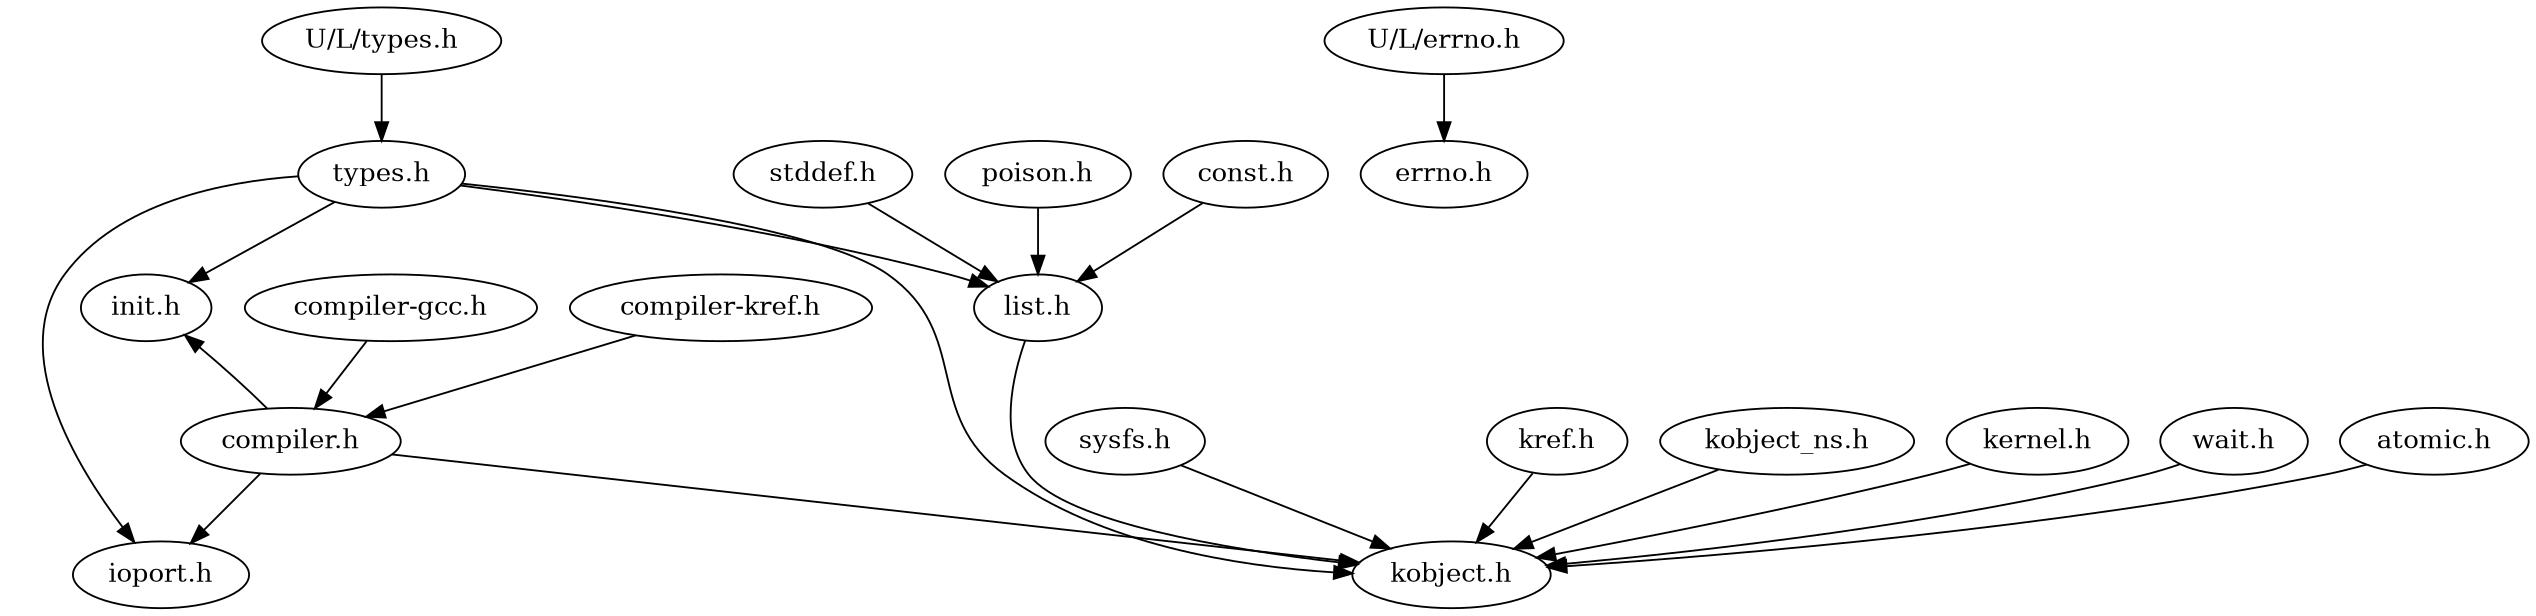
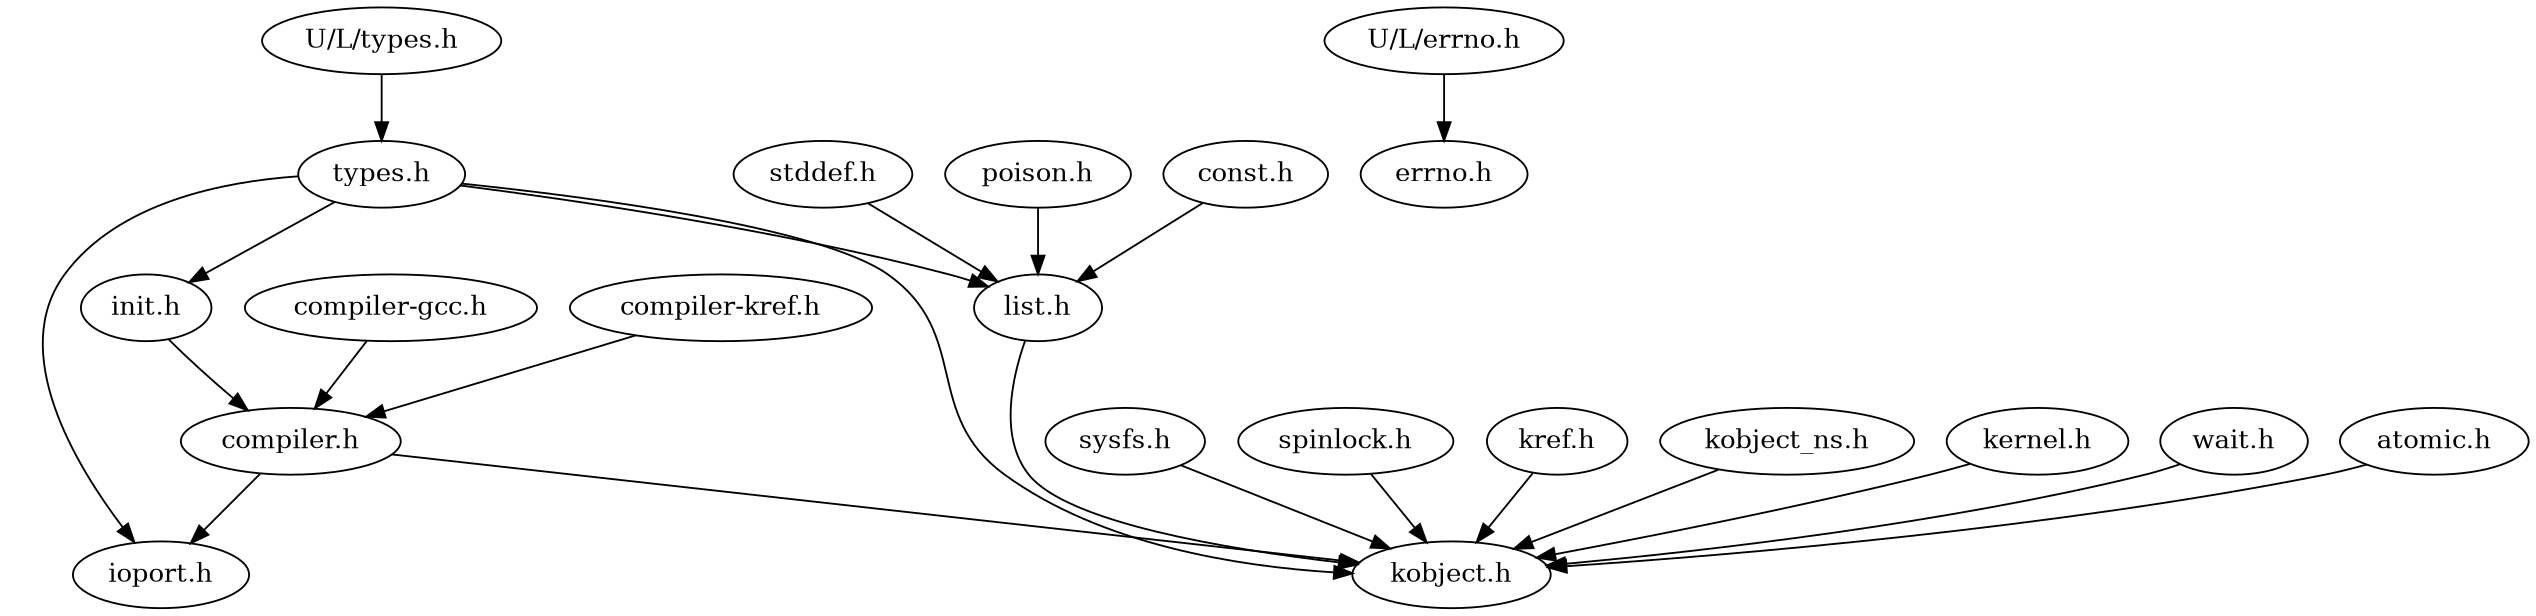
(234, 377) -> (201, 370)
none -> (1346, 441)
